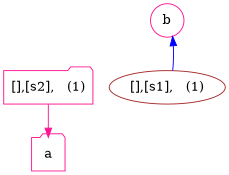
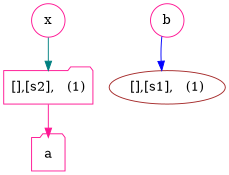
none -> (48, 20)
(173, 58) -> (161, 49)
